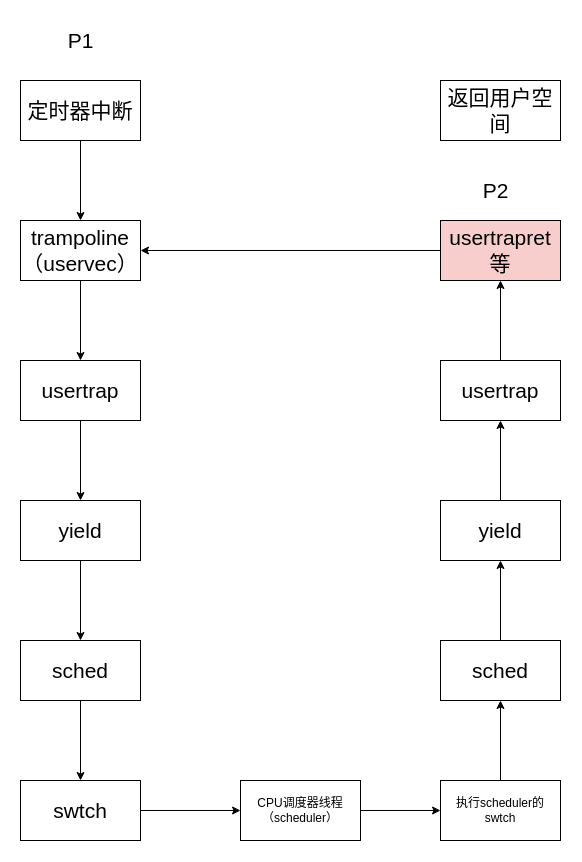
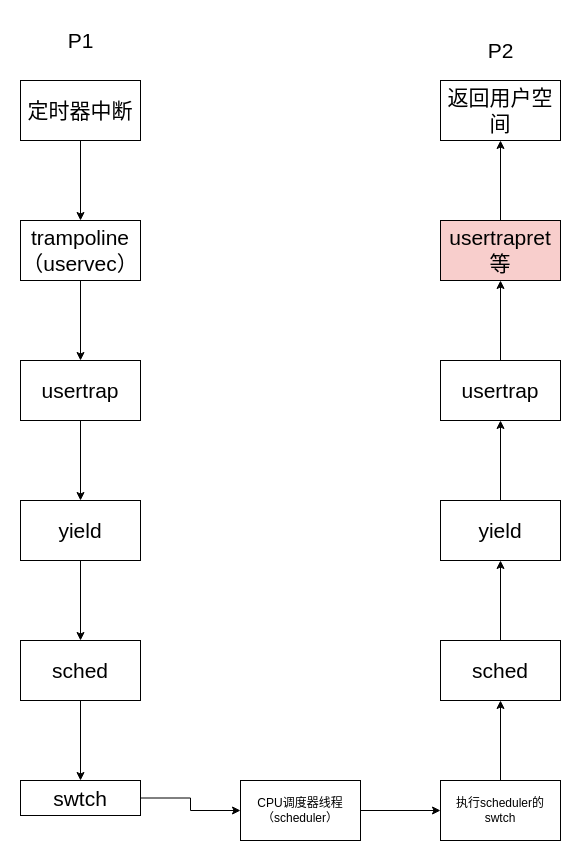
(496, 191) -> (501, 51)
(294, 251) -> (501, 184)
(81, 811) -> (81, 798)
